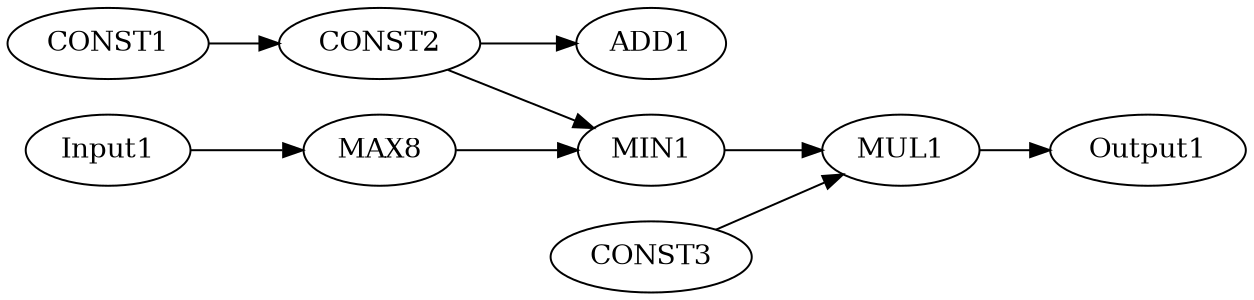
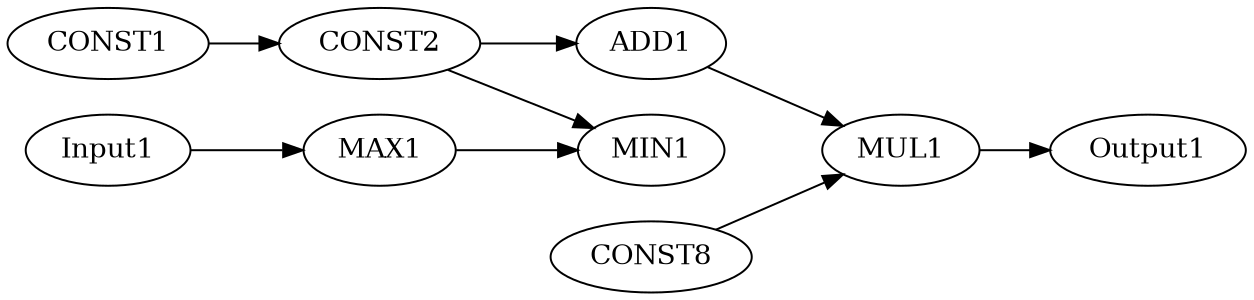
(380, 150) -> (380, 150)
(764, 150) -> (766, 93)
(651, 257) -> (651, 257)
